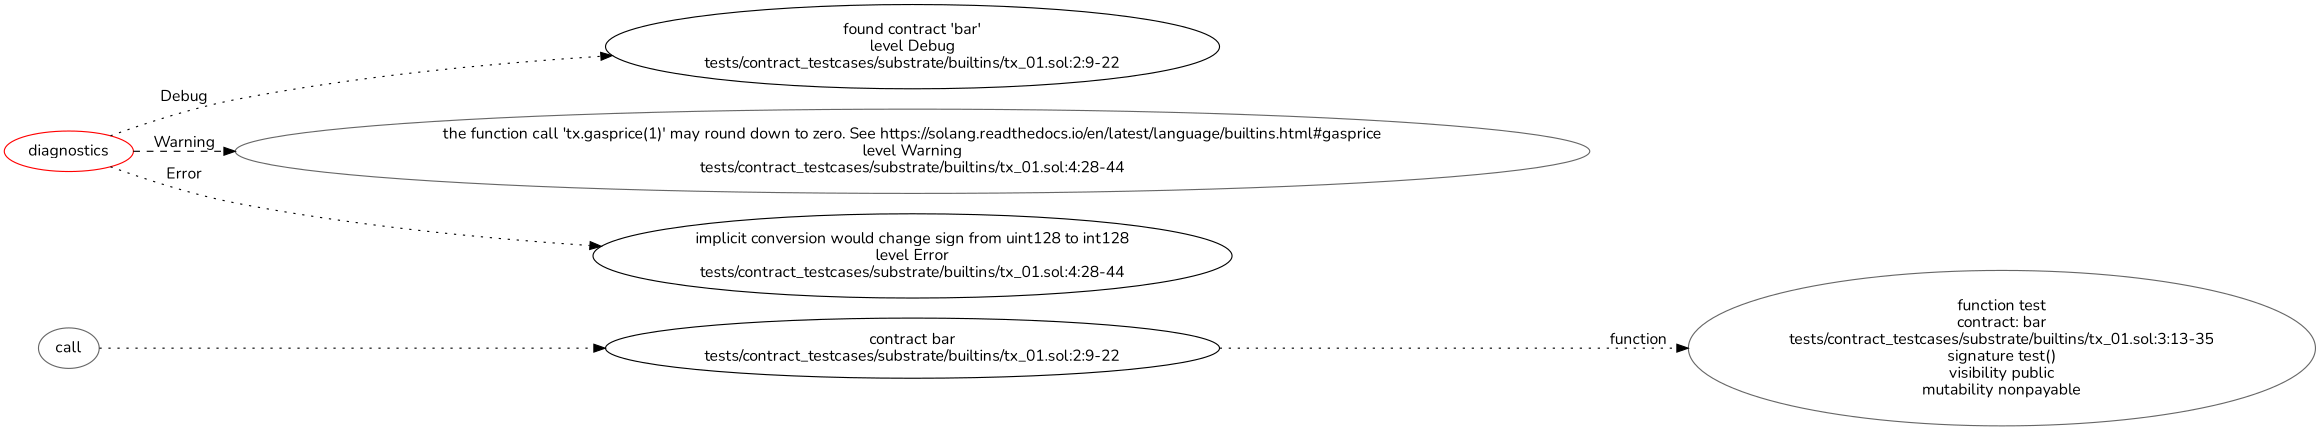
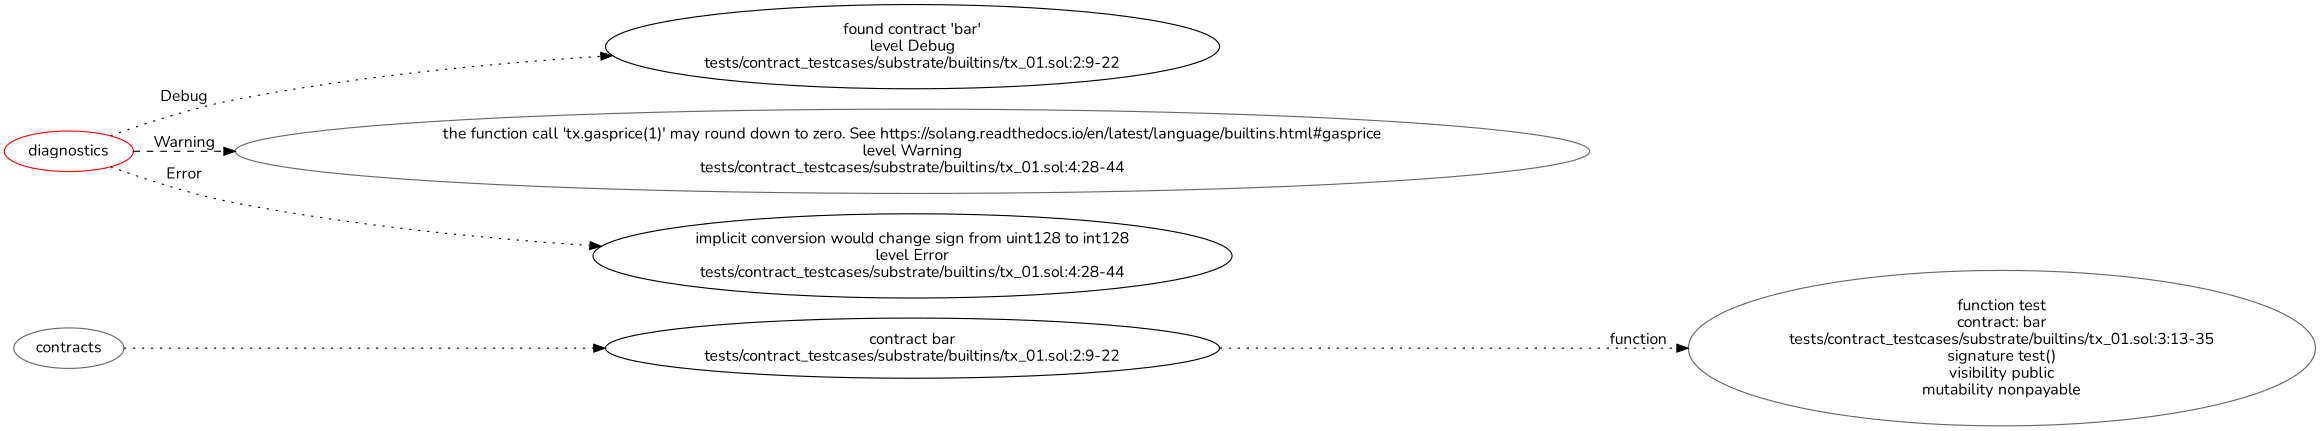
(69, 348) -> (69, 348)
